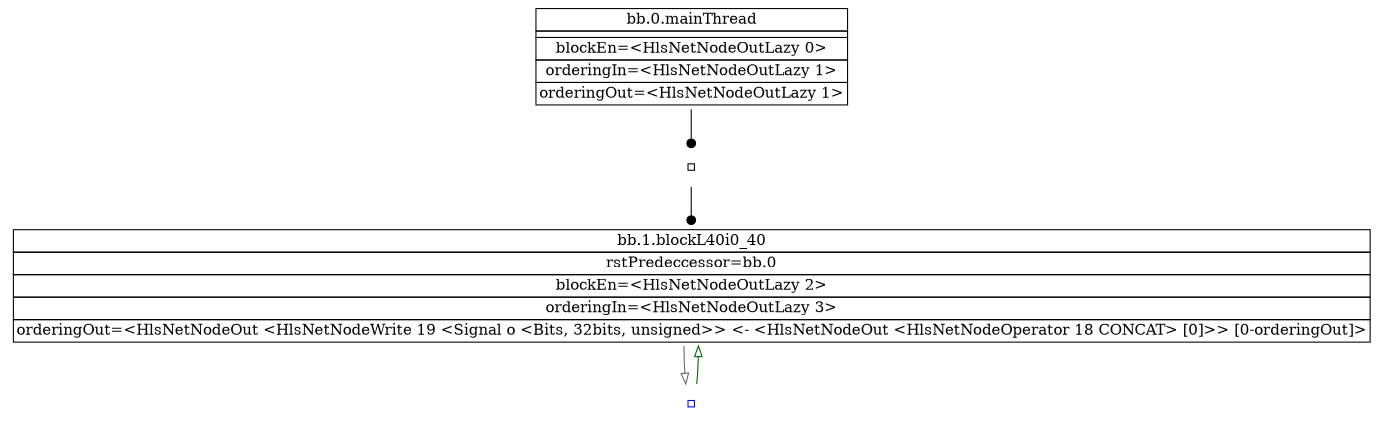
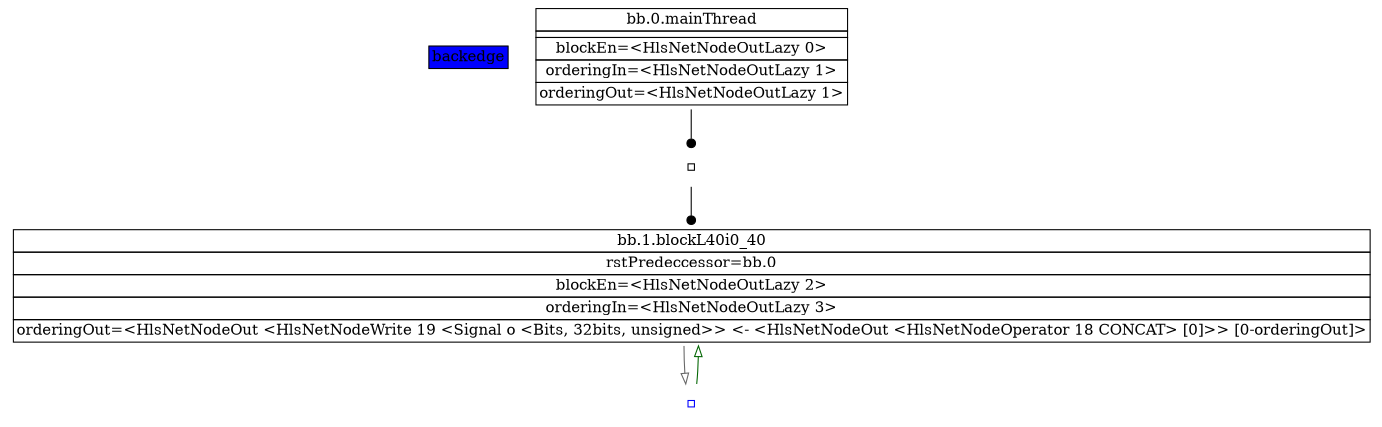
none -> (468, 57)
